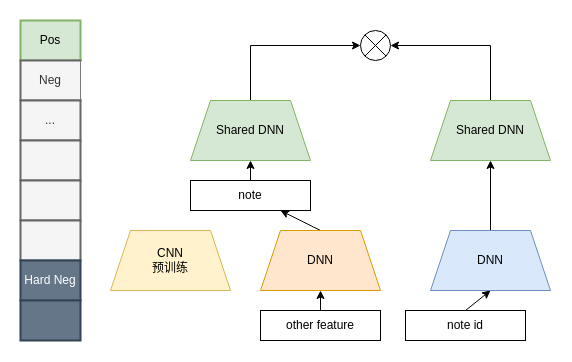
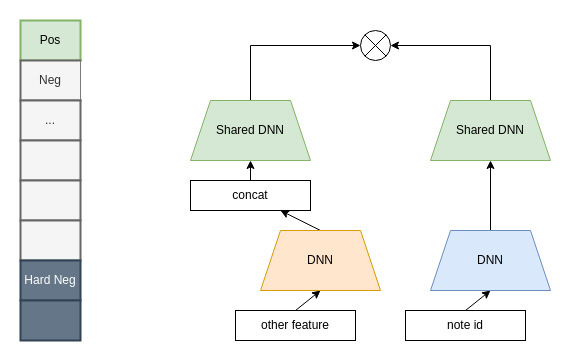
(251, 196) -> (251, 196)
(171, 261) -> none
(321, 326) -> (296, 326)
